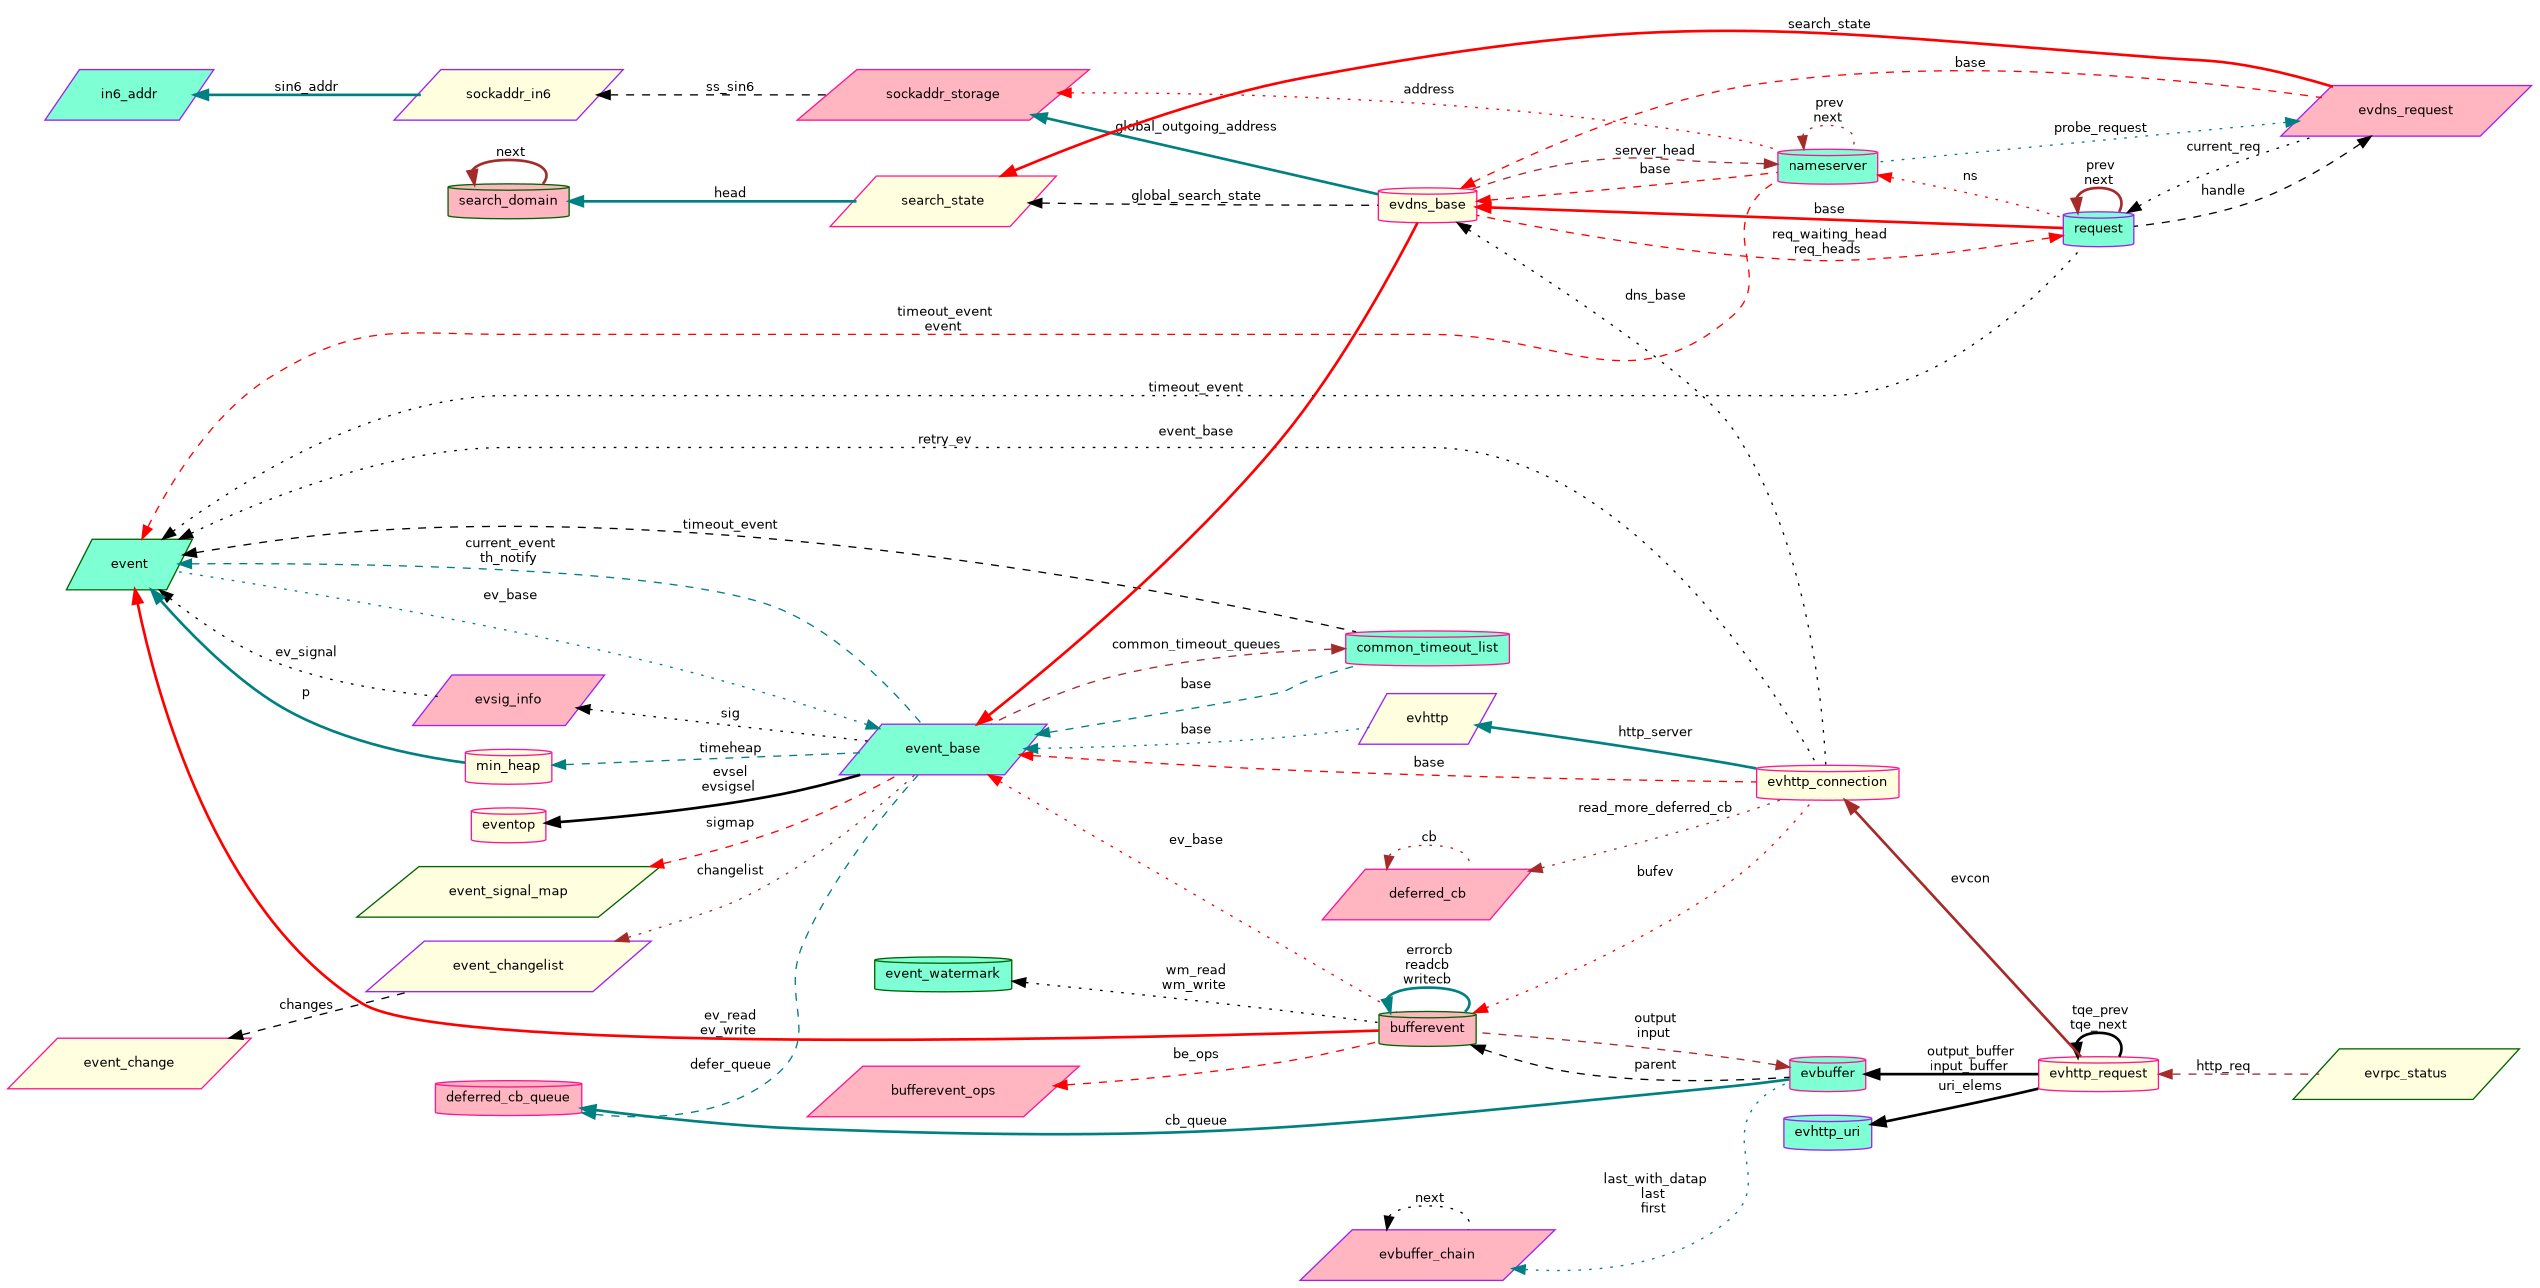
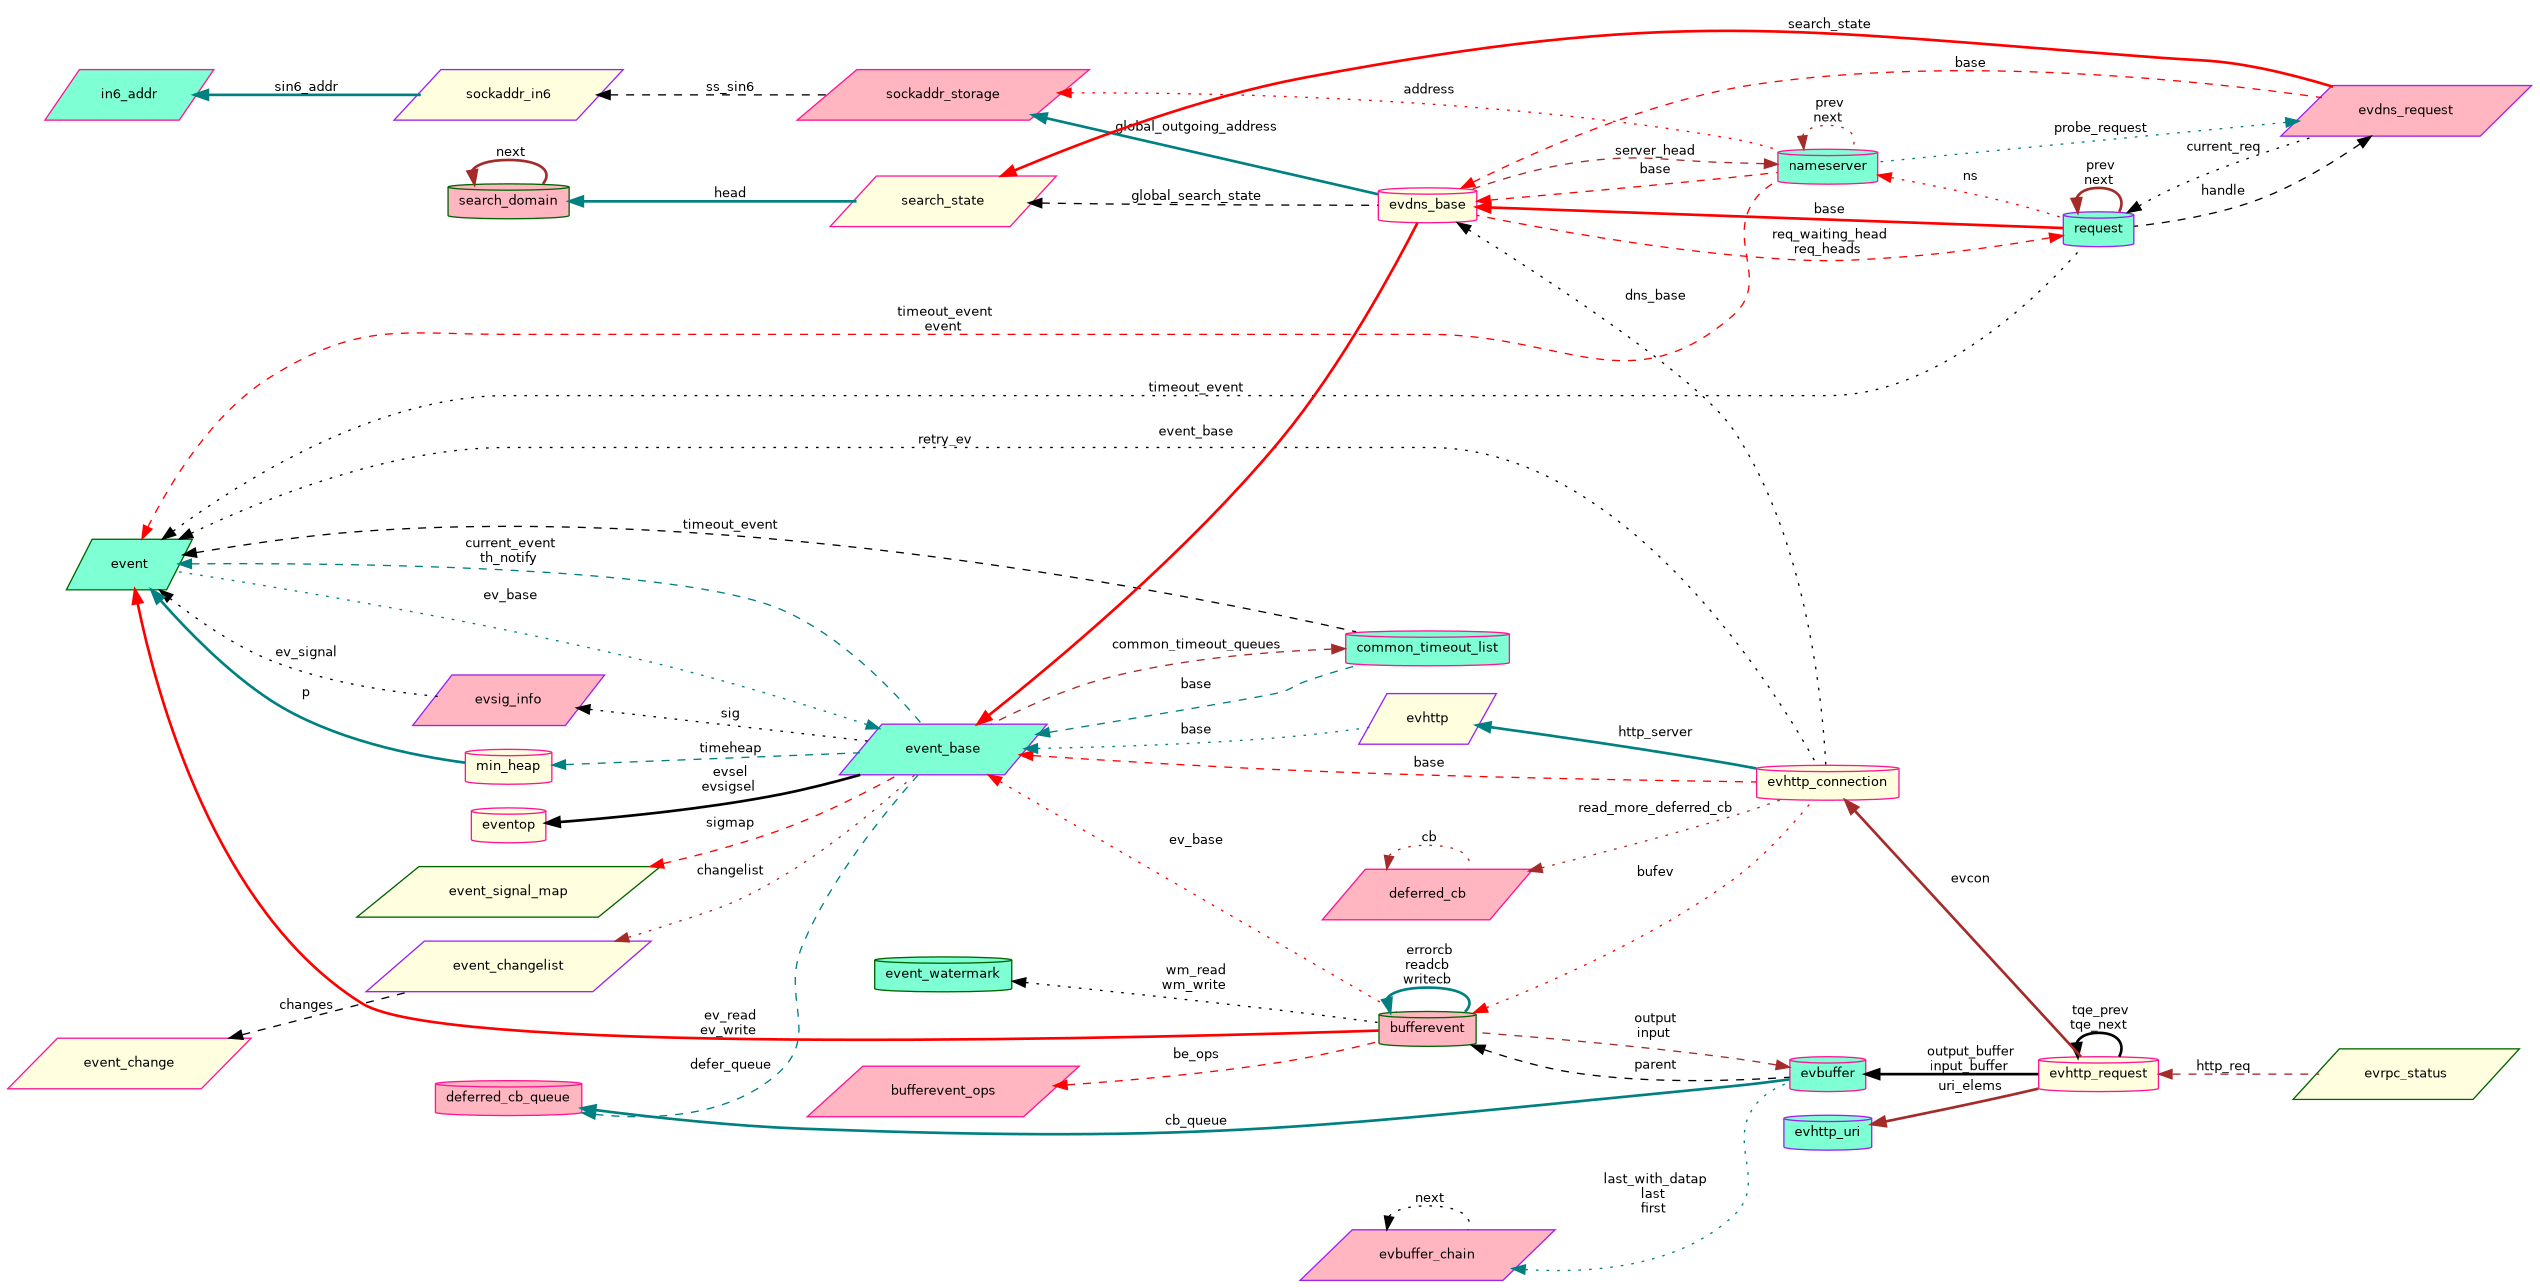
(129, 95) -> (129, 95)
(1962, 1106) -> (1962, 1106)
